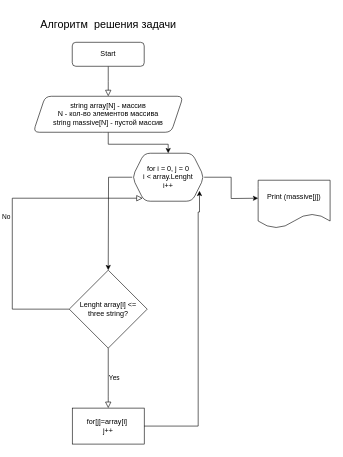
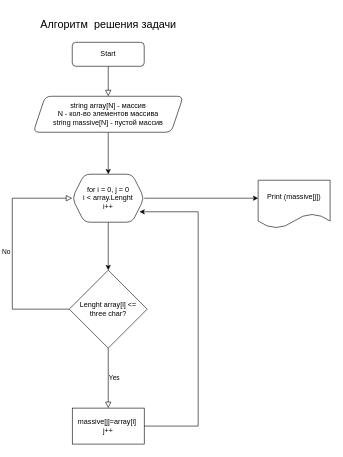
(168, 177) -> (108, 198)
(108, 309) -> (108, 309)
(108, 426) -> (108, 426)
